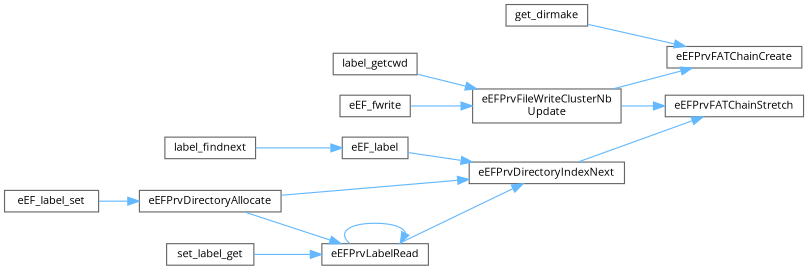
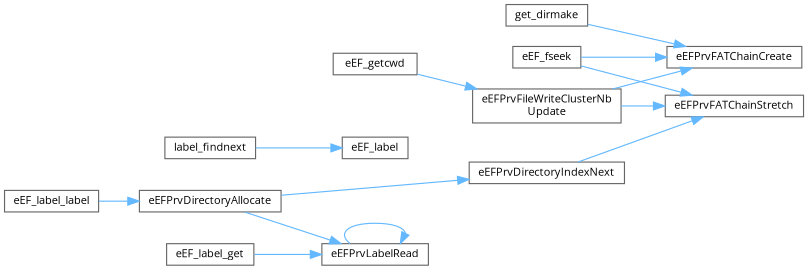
none -> (547, 57)
(375, 64) -> (375, 64)
(375, 106) -> none
(434, 156) -> none
(52, 201) -> (52, 201)
(456, 216) -> none
(210, 254) -> (210, 254)
